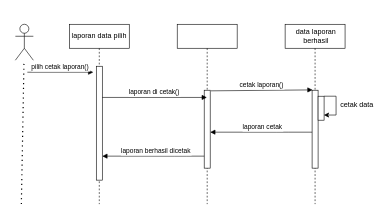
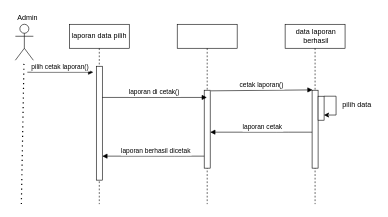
none -> (27, 18)
(357, 105) -> (357, 105)
